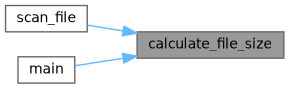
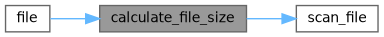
(105, 28) -> (264, 19)
(46, 70) -> (28, 19)
